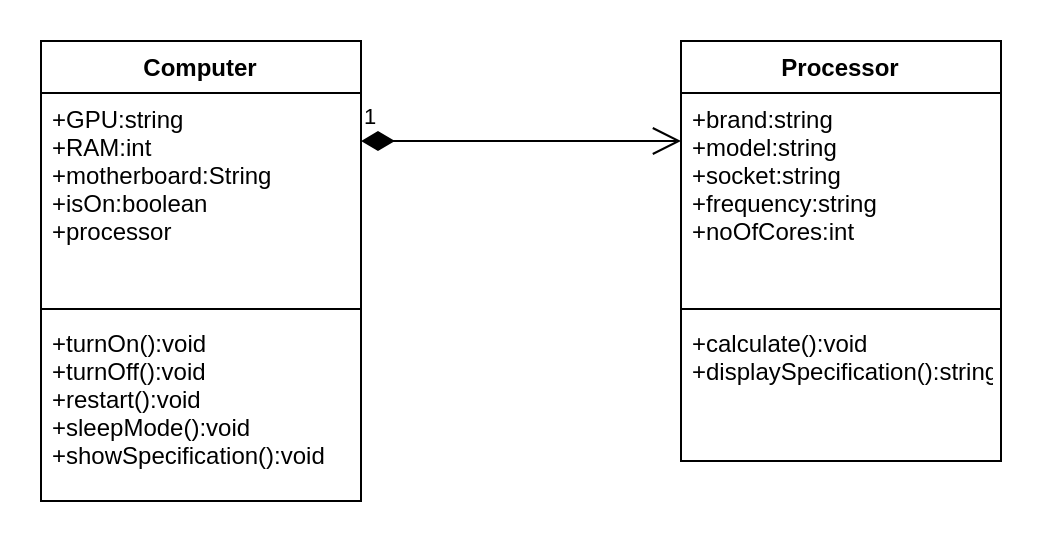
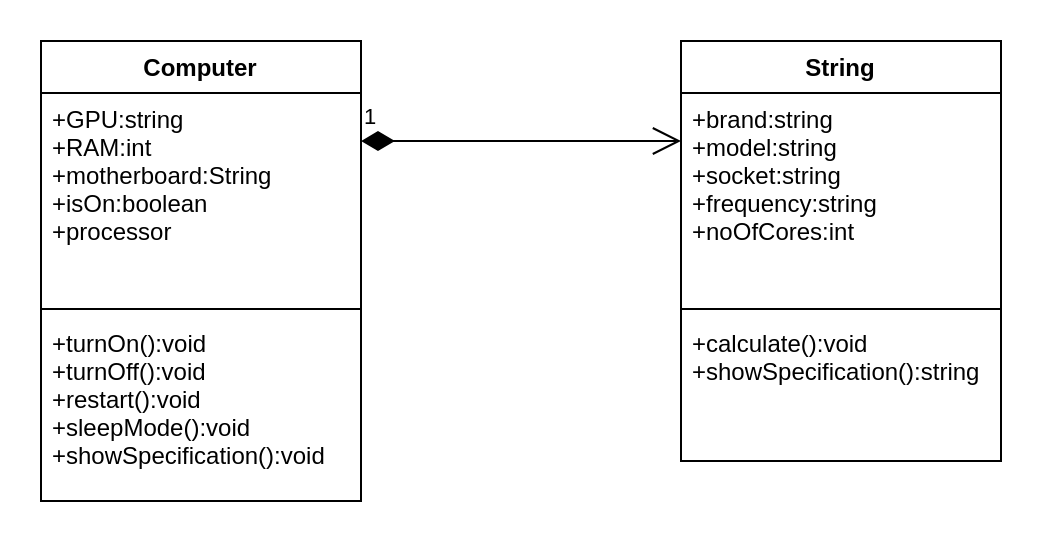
(840, 68) -> (840, 68)
(794, 344) -> (794, 344)
